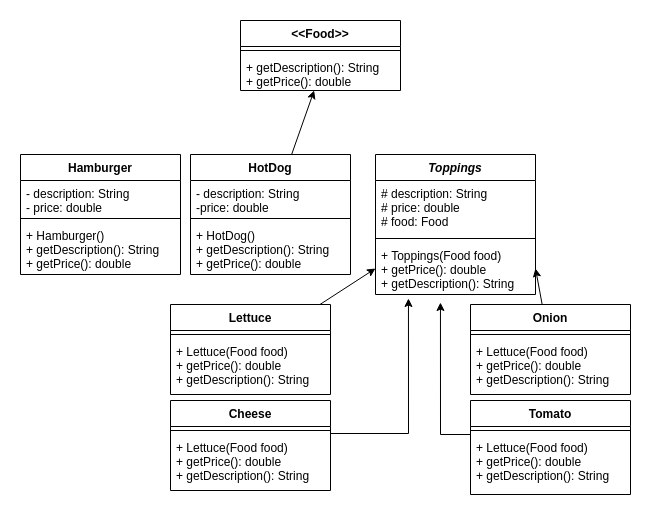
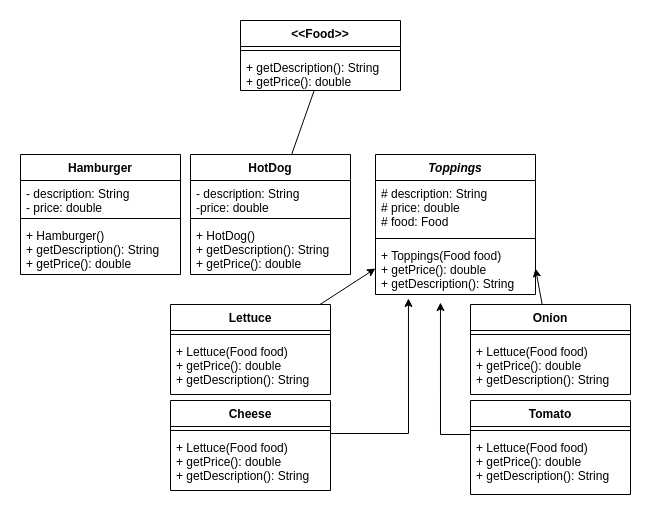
(311, 98) -> (312, 96)
